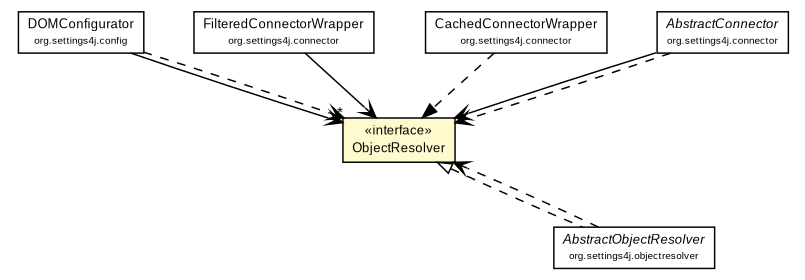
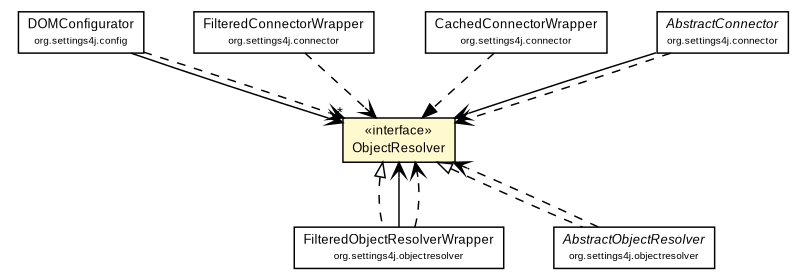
(335, 80) -> (335, 80)
none -> (399, 248)
